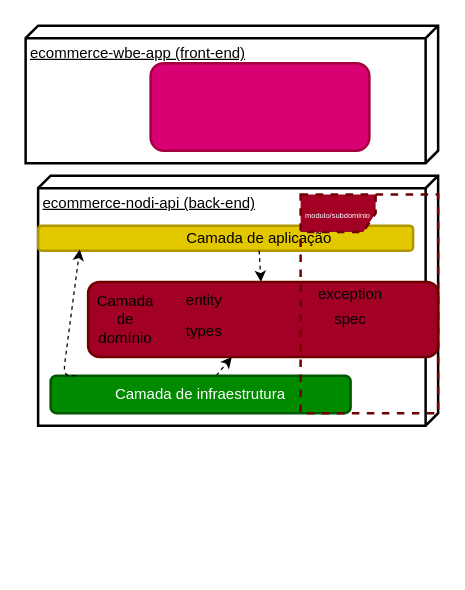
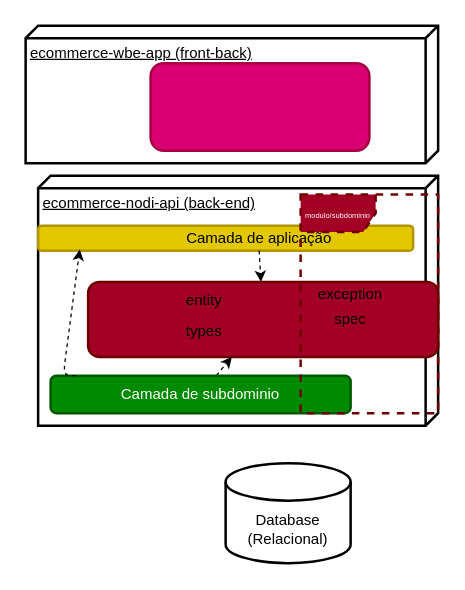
(150, 53) -> (155, 53)
(126, 319) -> none
(201, 394) -> (201, 394)
none -> (288, 513)
